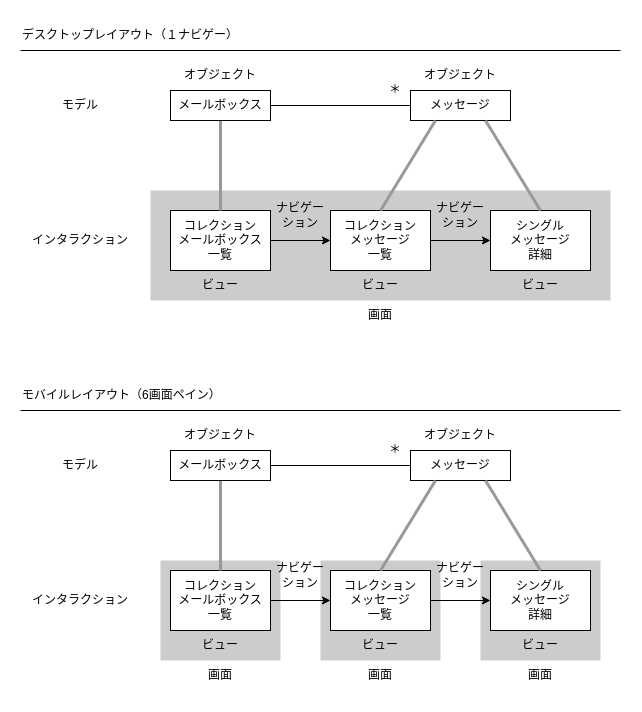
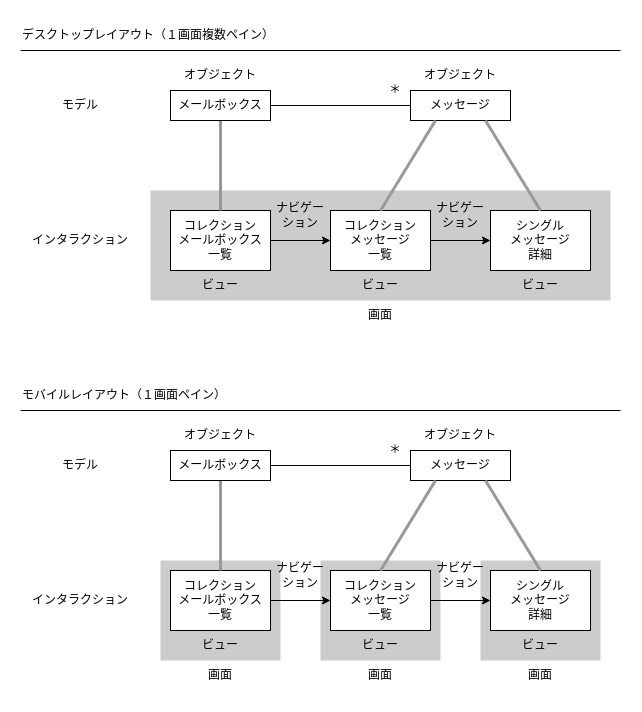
(131, 36) -> (149, 36)
(122, 396) -> (125, 396)
